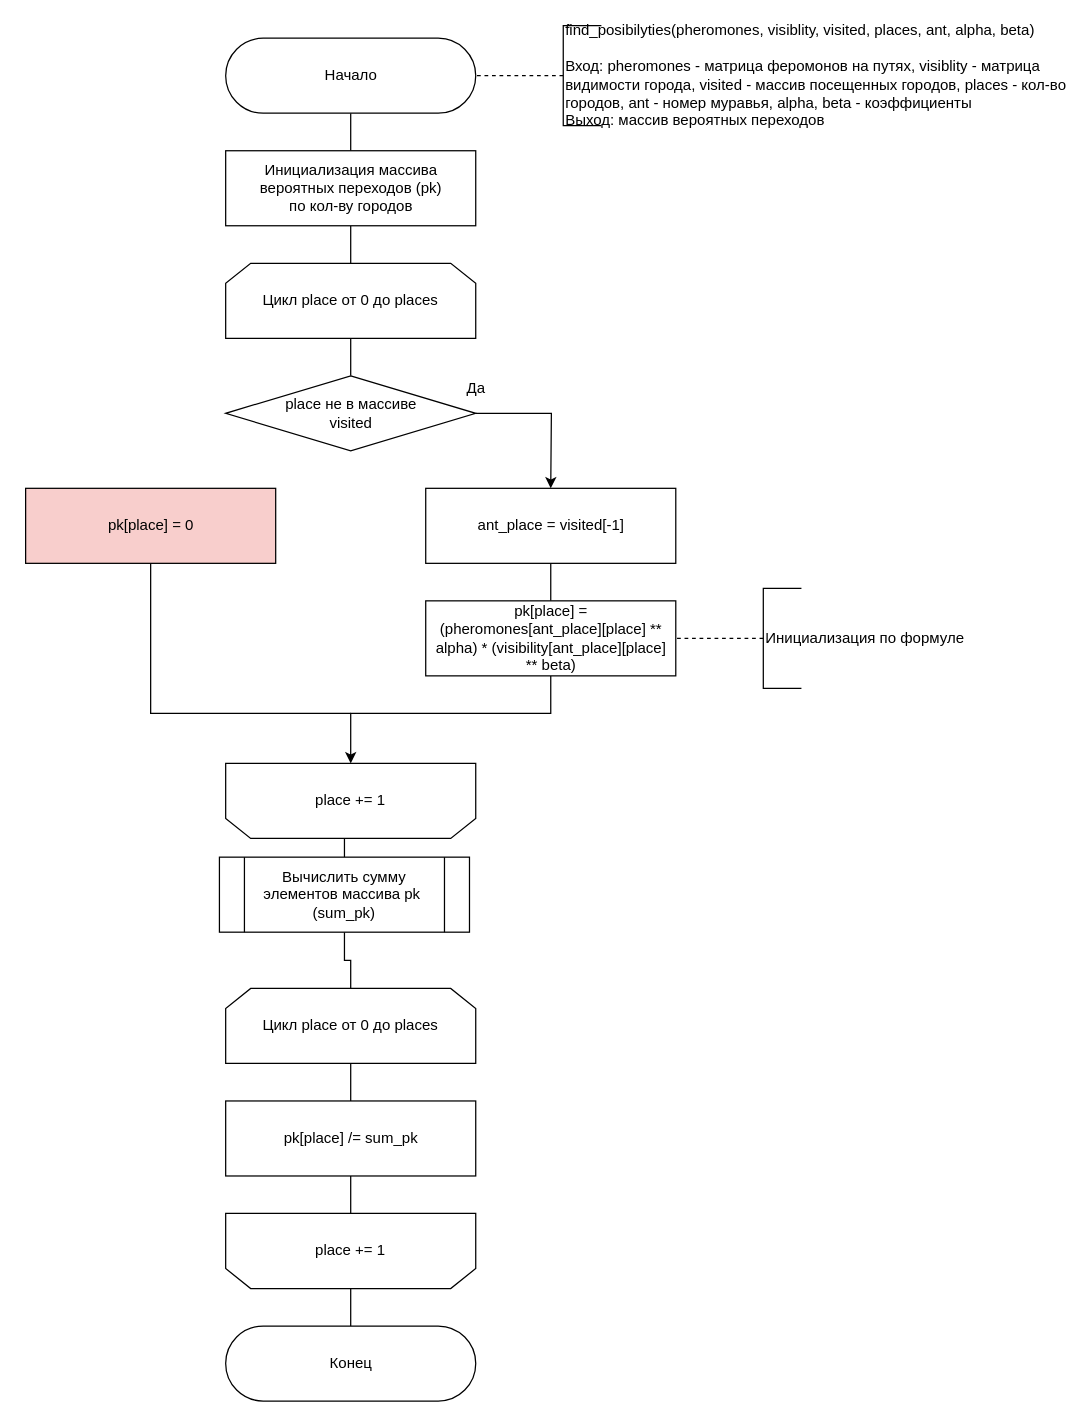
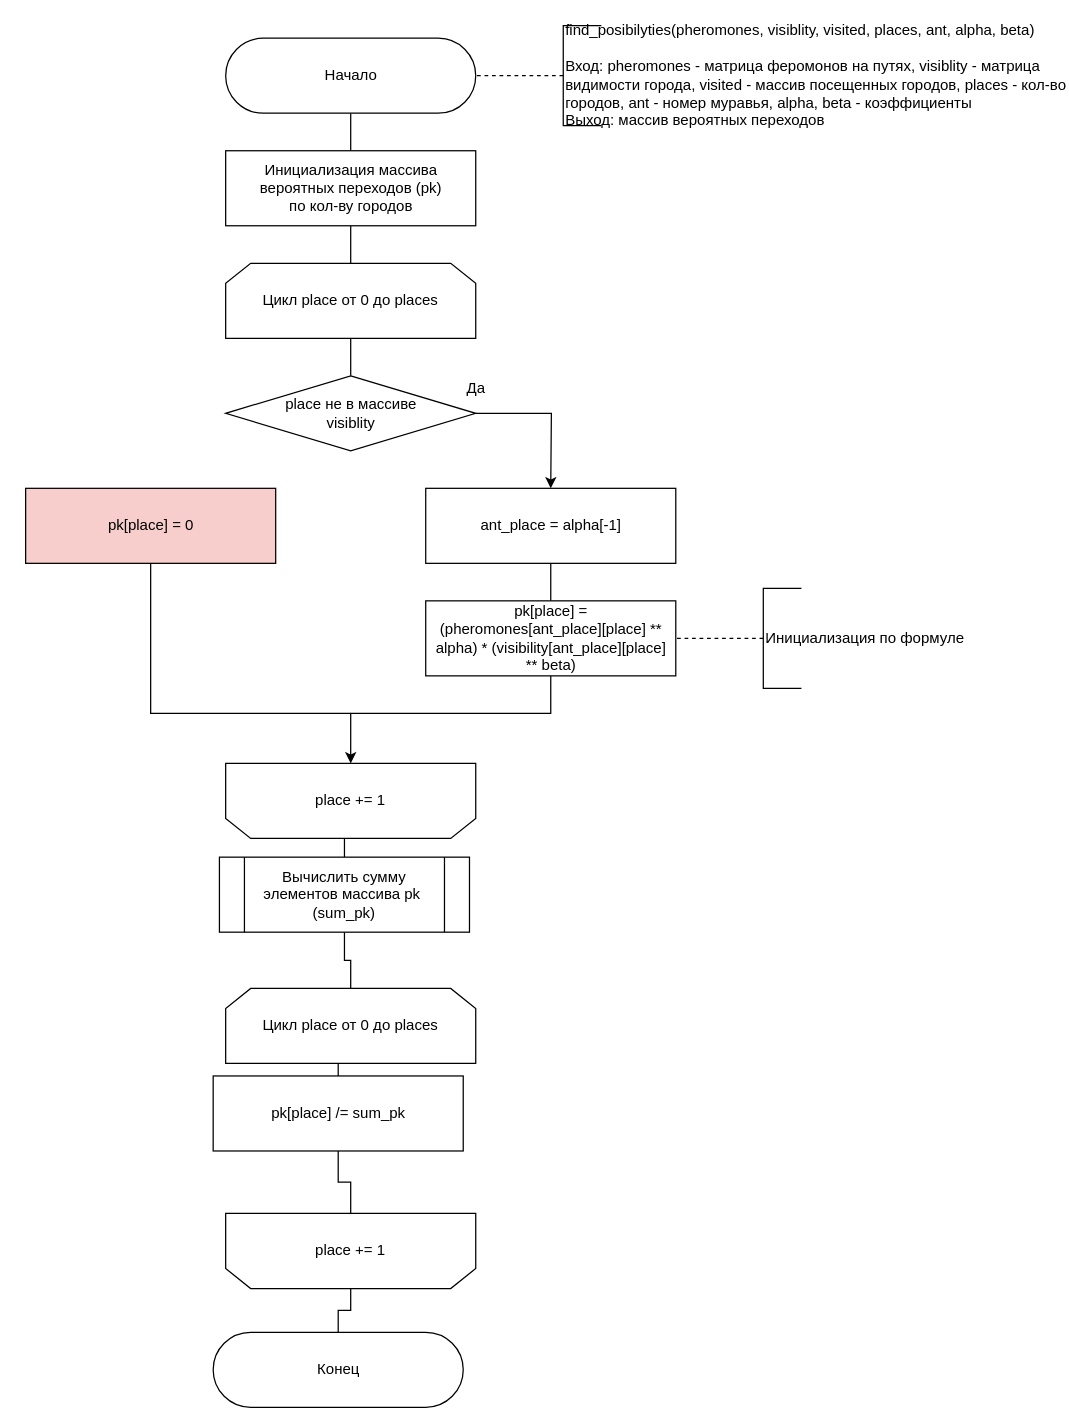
(351, 413) -> (351, 413)
(551, 526) -> (551, 526)
(351, 1138) -> (338, 1113)
(351, 1363) -> (338, 1369)
